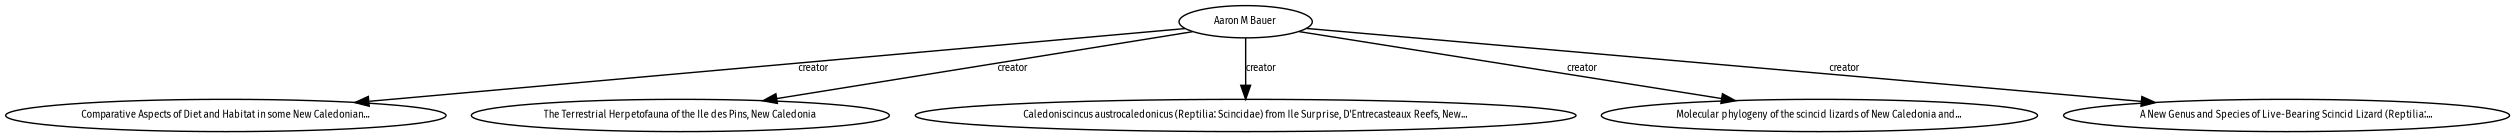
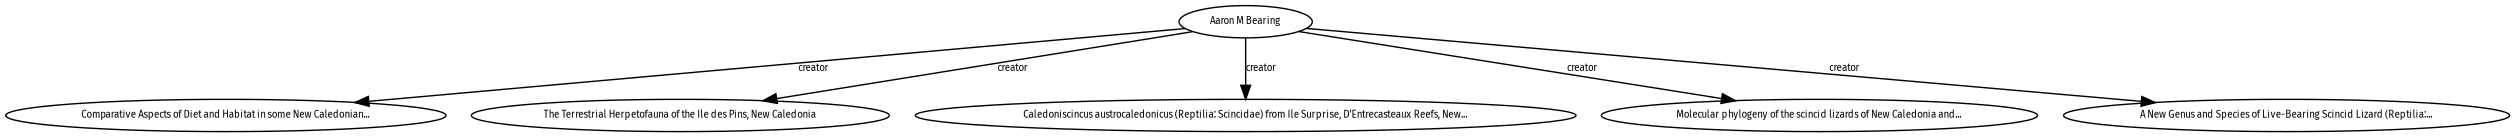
(1246, 22) -> (1246, 22)
